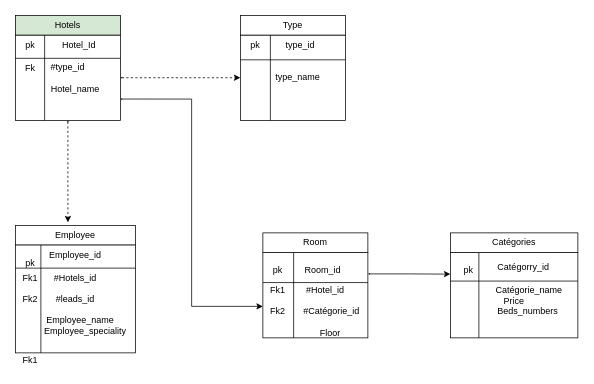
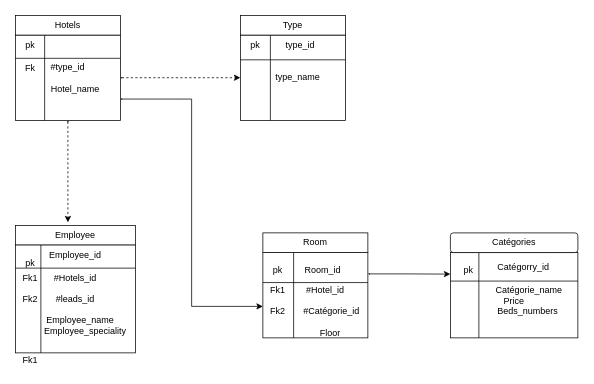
(68, 25) -> (68, 25)
(79, 45) -> none
(514, 243) -> (514, 243)
